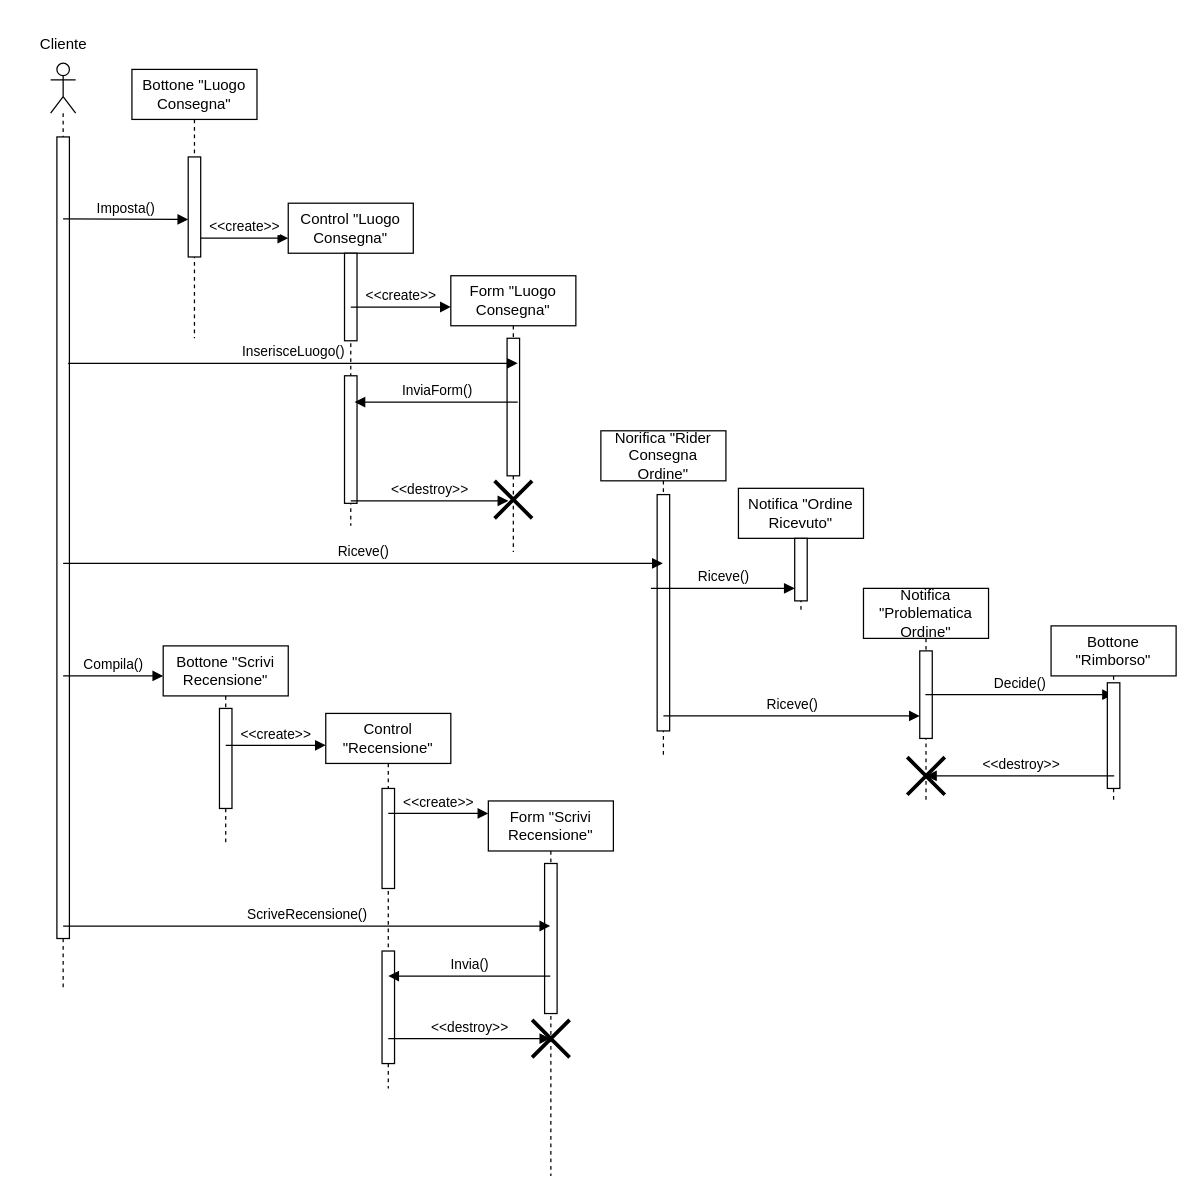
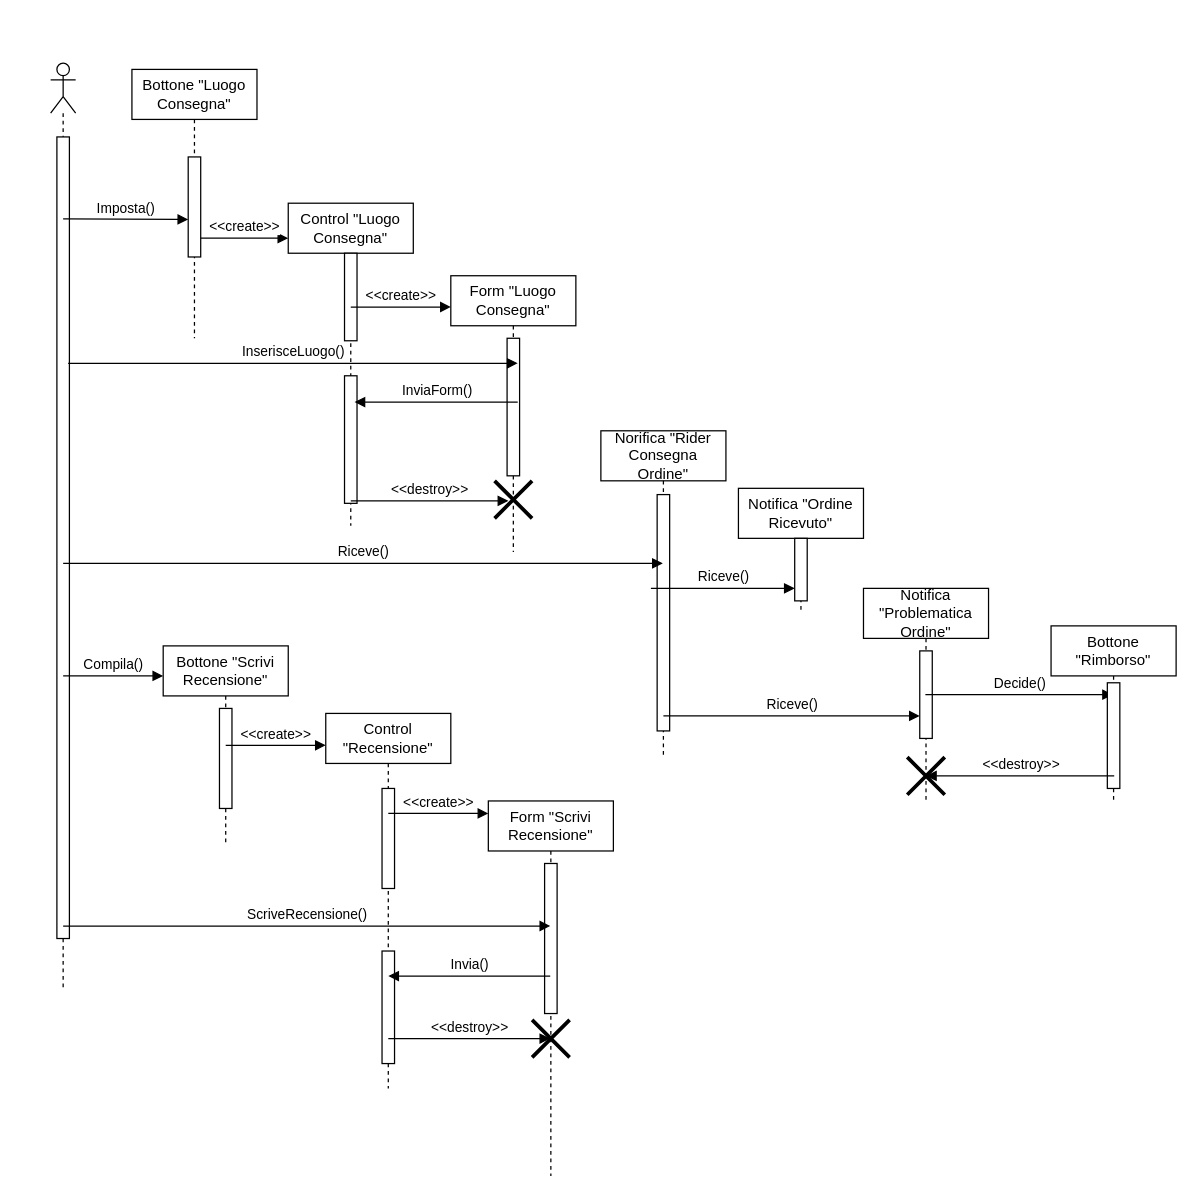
(63, 44) -> none
